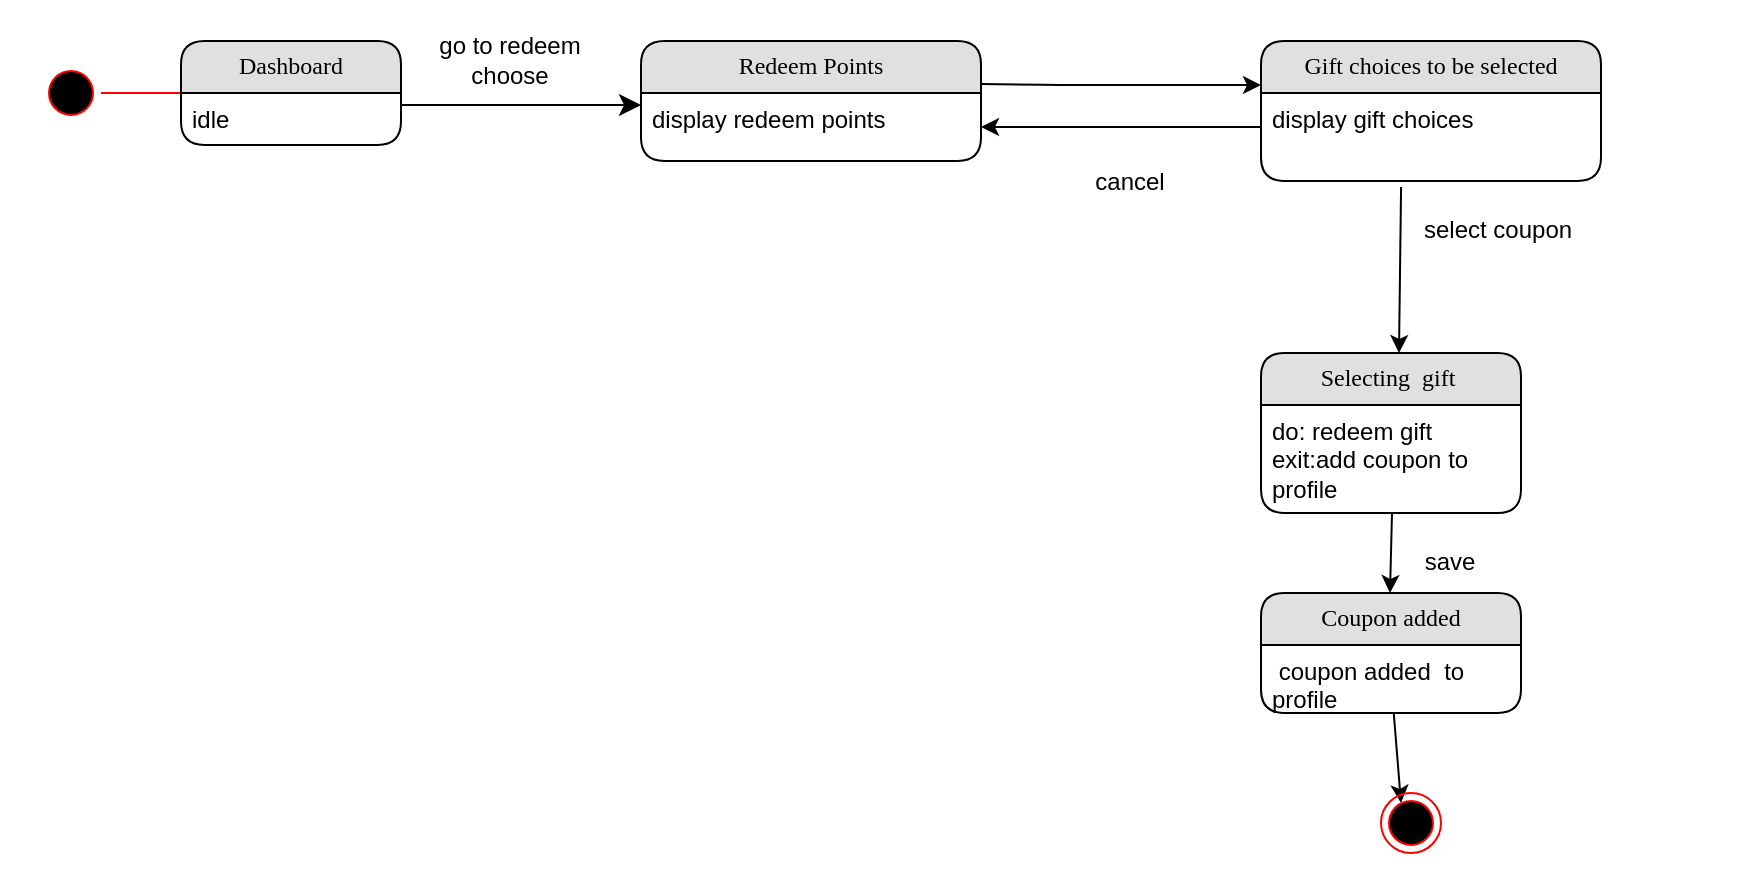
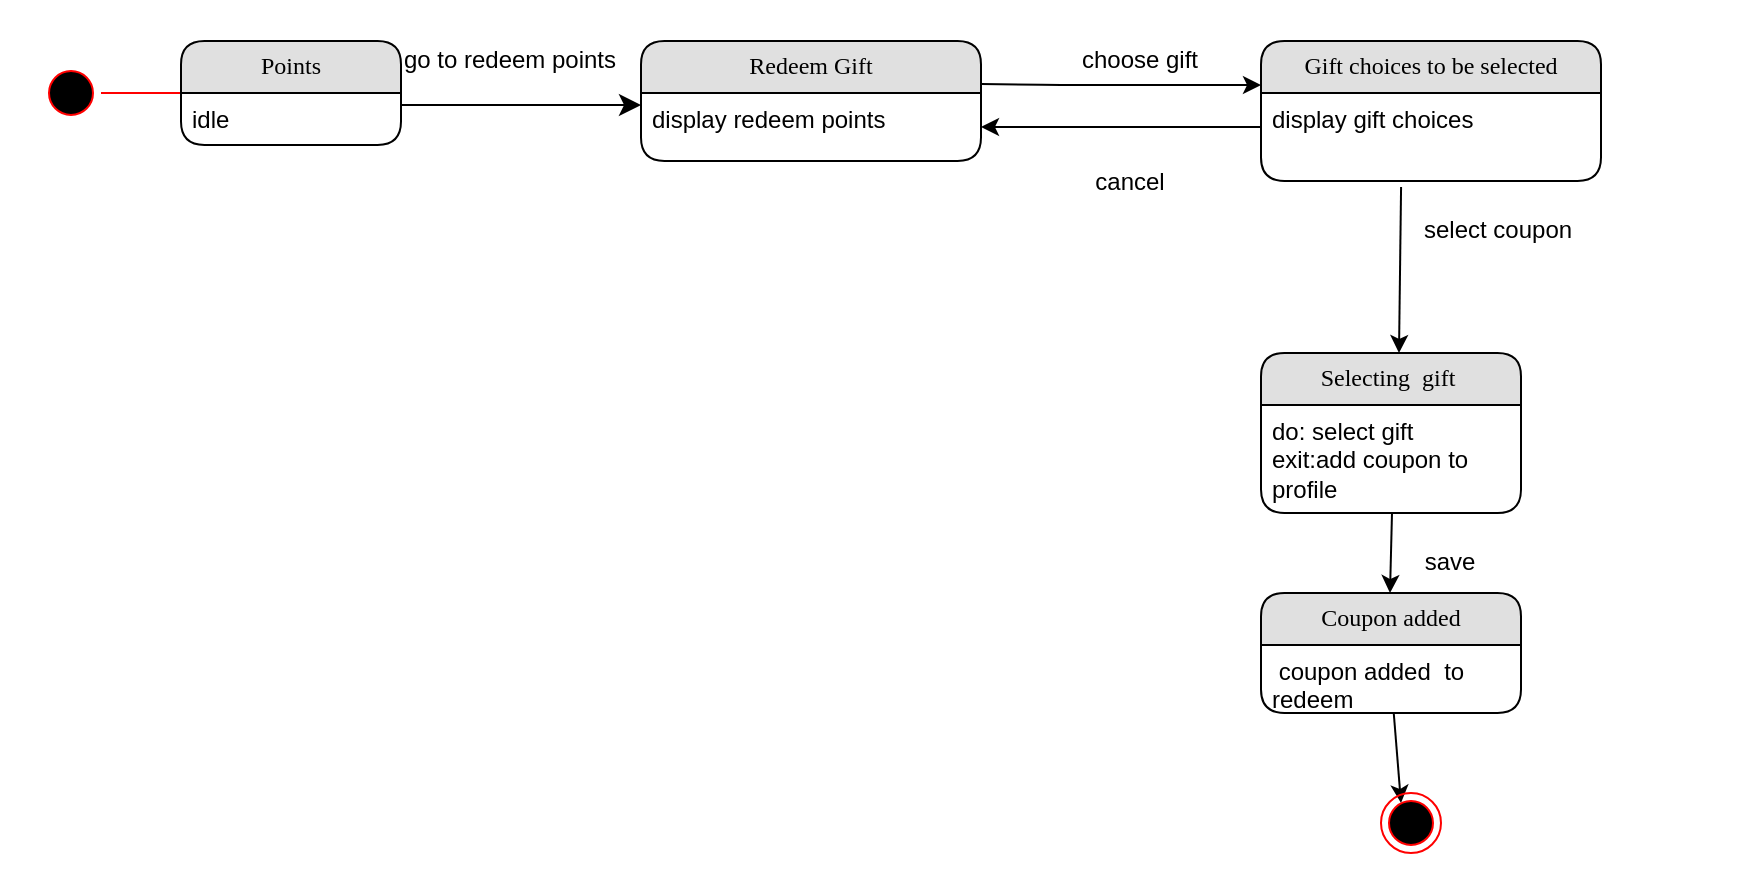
(511, 61) -> (511, 61)
none -> (1141, 61)
(292, 67) -> (292, 67)
(812, 67) -> (812, 67)
(1393, 462) -> (1393, 462)
(1393, 688) -> (1393, 688)
